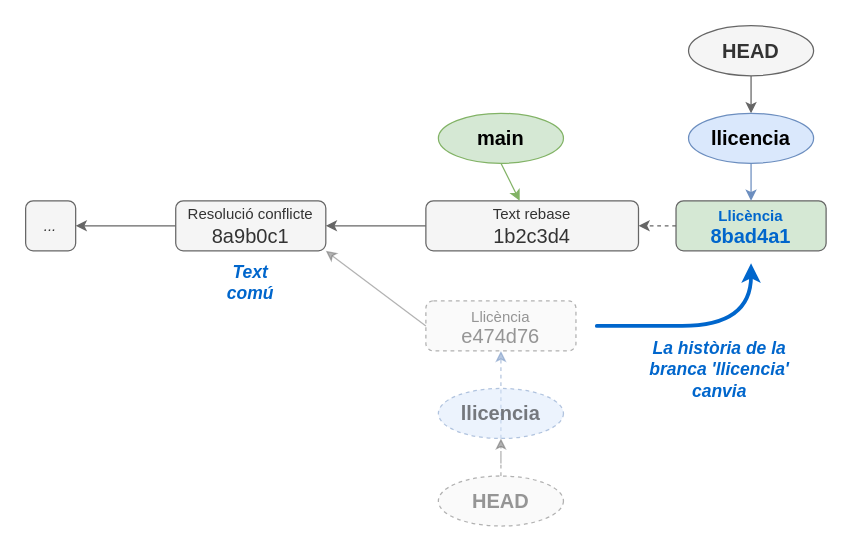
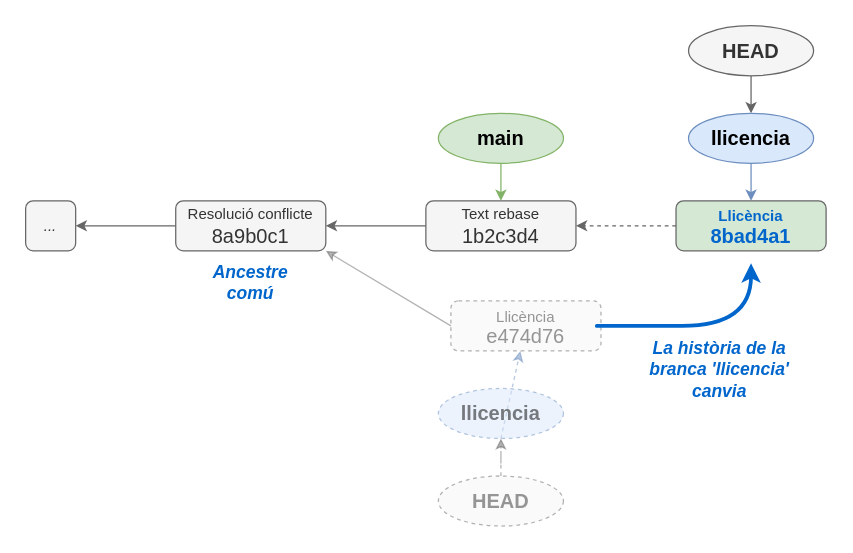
(532, 226) -> (501, 226)
(251, 282) -> (251, 282)
(501, 326) -> (526, 326)
